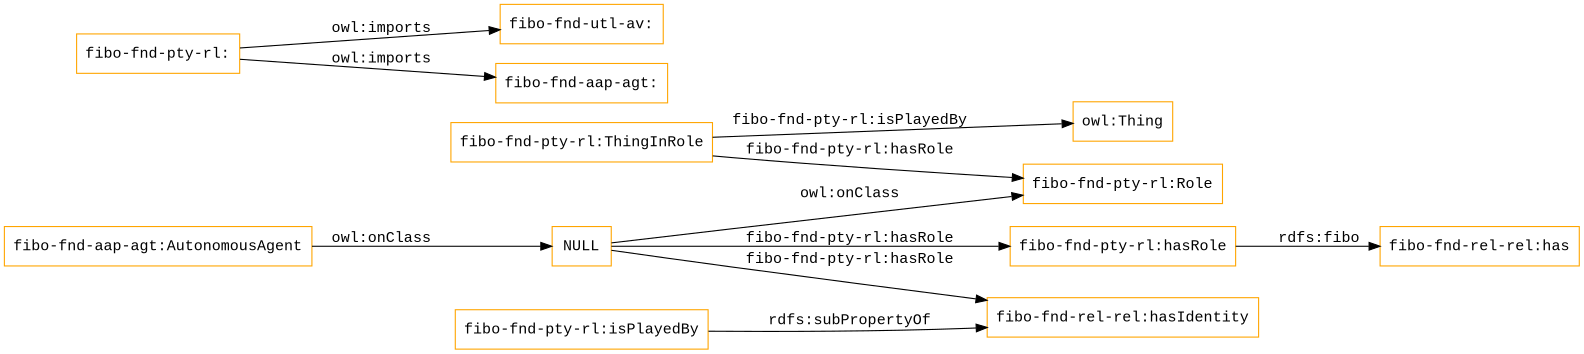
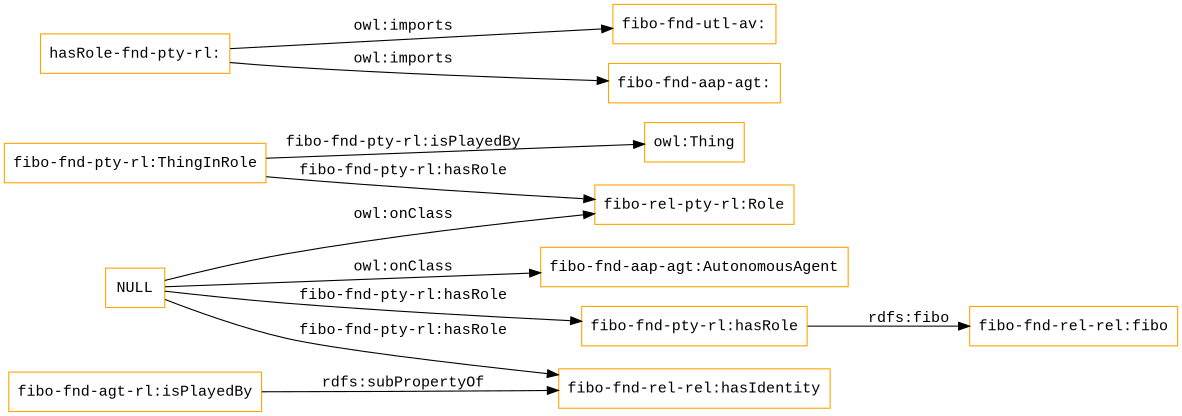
(158, 54) -> (135, 54)
(1123, 184) -> (694, 205)
(426, 246) -> (347, 280)
(1480, 246) -> (1074, 326)
(582, 329) -> (135, 392)
